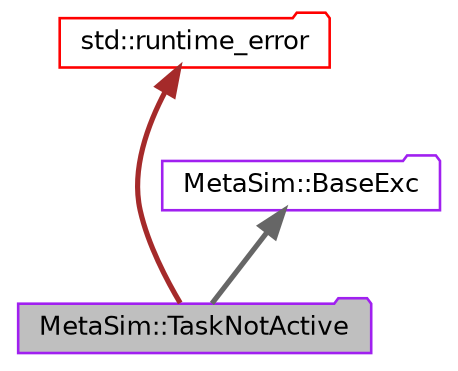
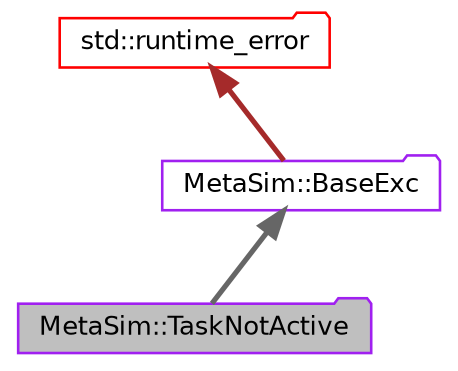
(139, 199) -> (256, 125)
